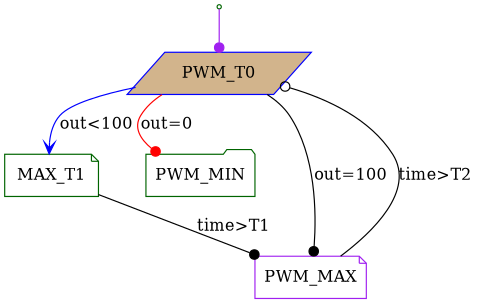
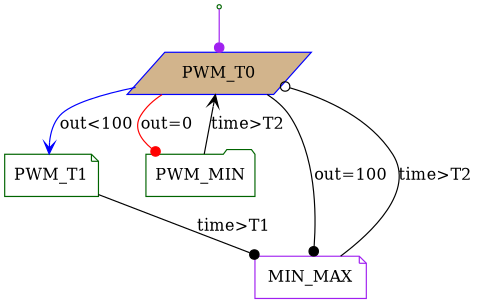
none -> (209, 130)
(52, 175) -> (52, 175)
(311, 277) -> (311, 277)
